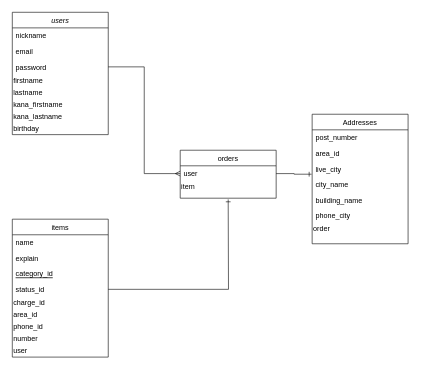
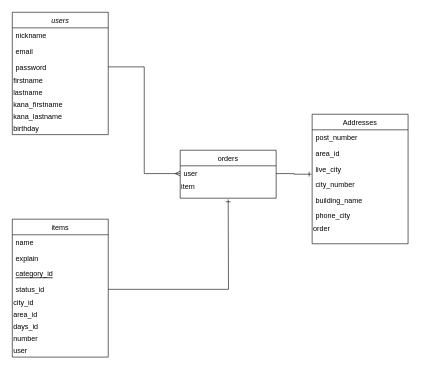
(333, 185) -> (337, 185)
(31, 303) -> (26, 303)
(29, 327) -> (27, 327)
